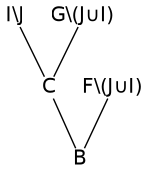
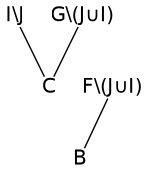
(65, 123) -> none
